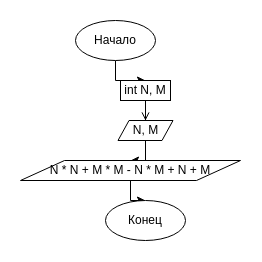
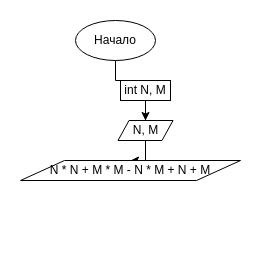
(137, 81) -> (140, 81)
(146, 113) -> (146, 112)
(131, 195) -> none
(146, 221) -> none
